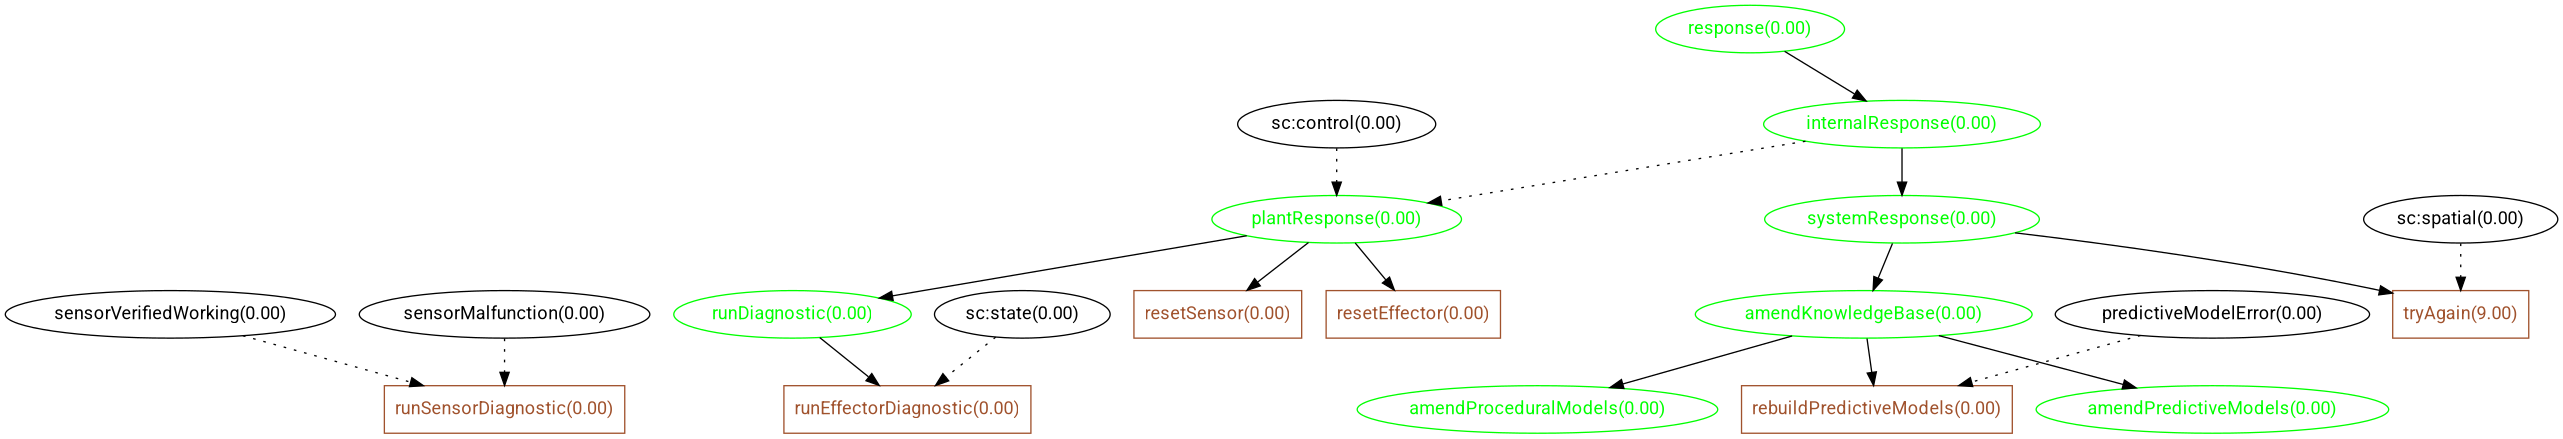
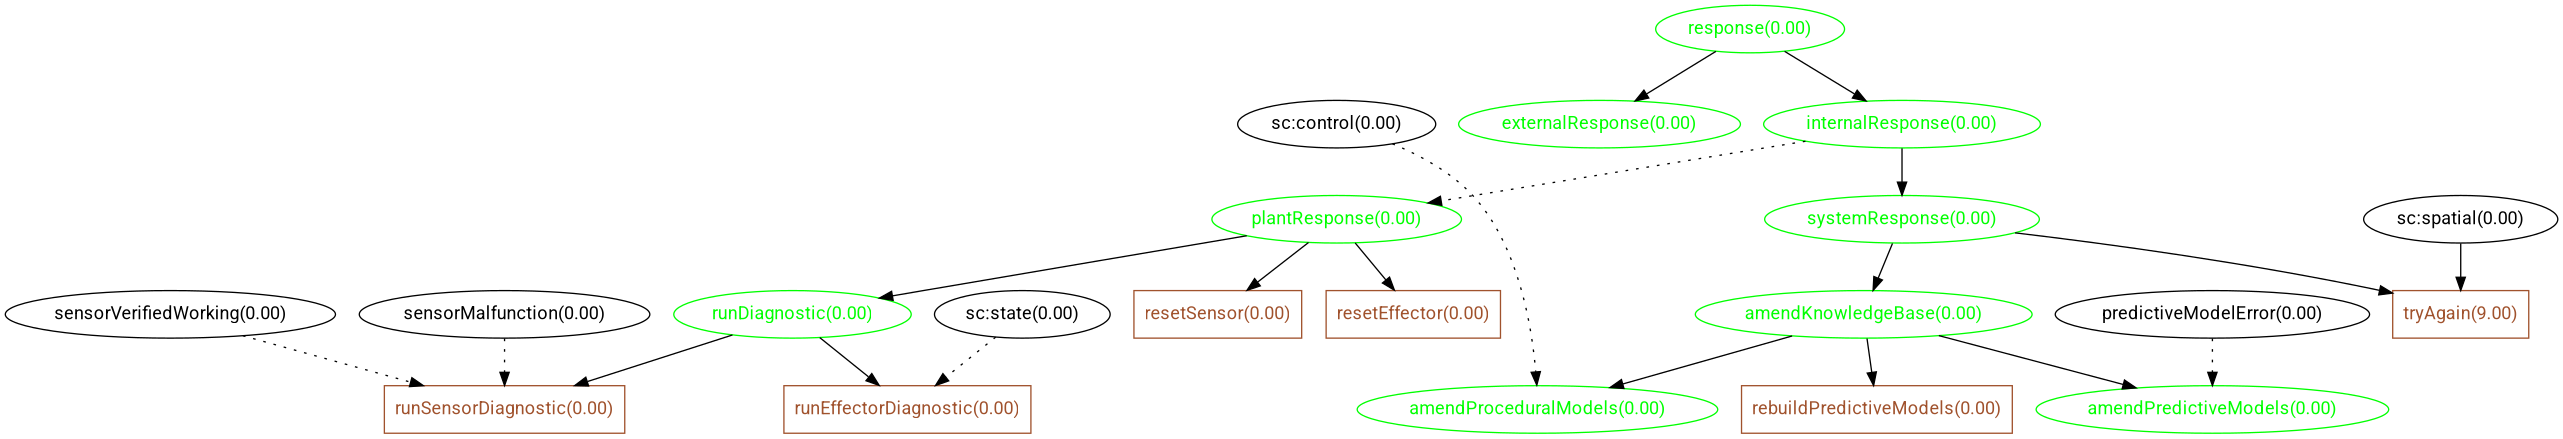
none -> (1600, 124)
(1337, 165) -> (1499, 234)
(2461, 260) -> (2461, 260)
none -> (660, 358)
(2060, 358) -> (2212, 355)
